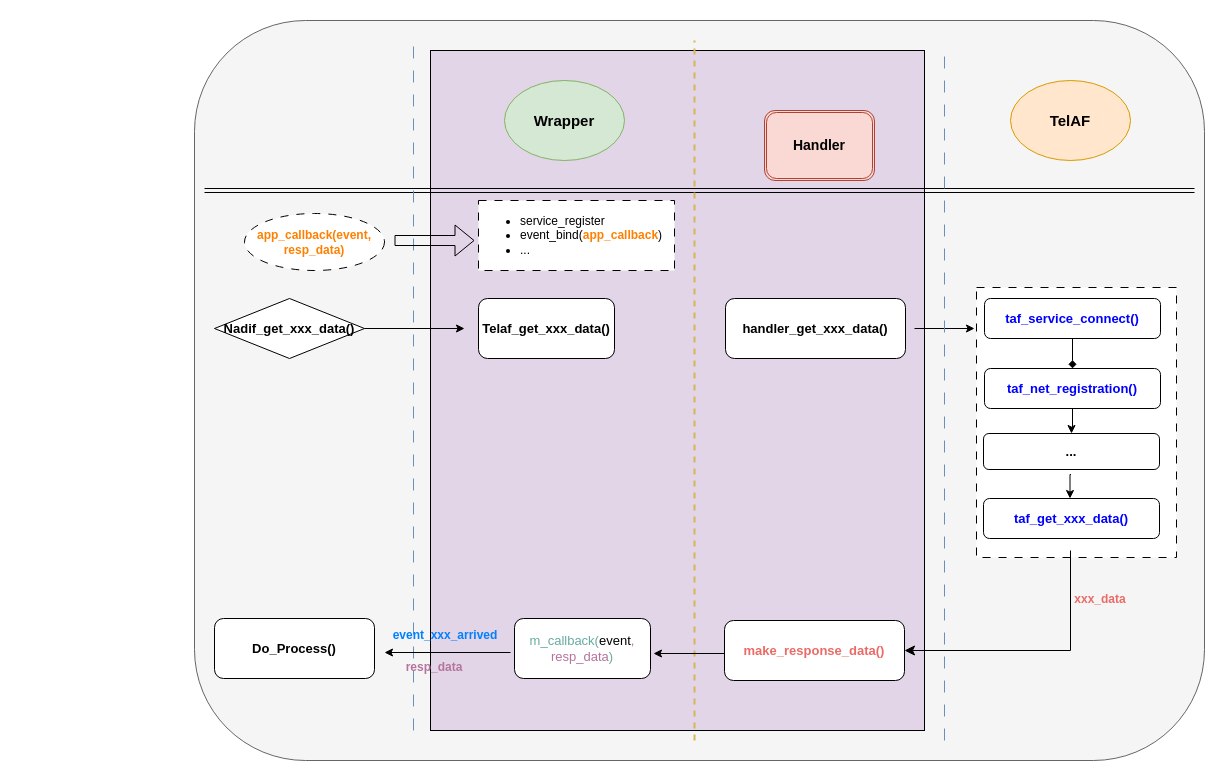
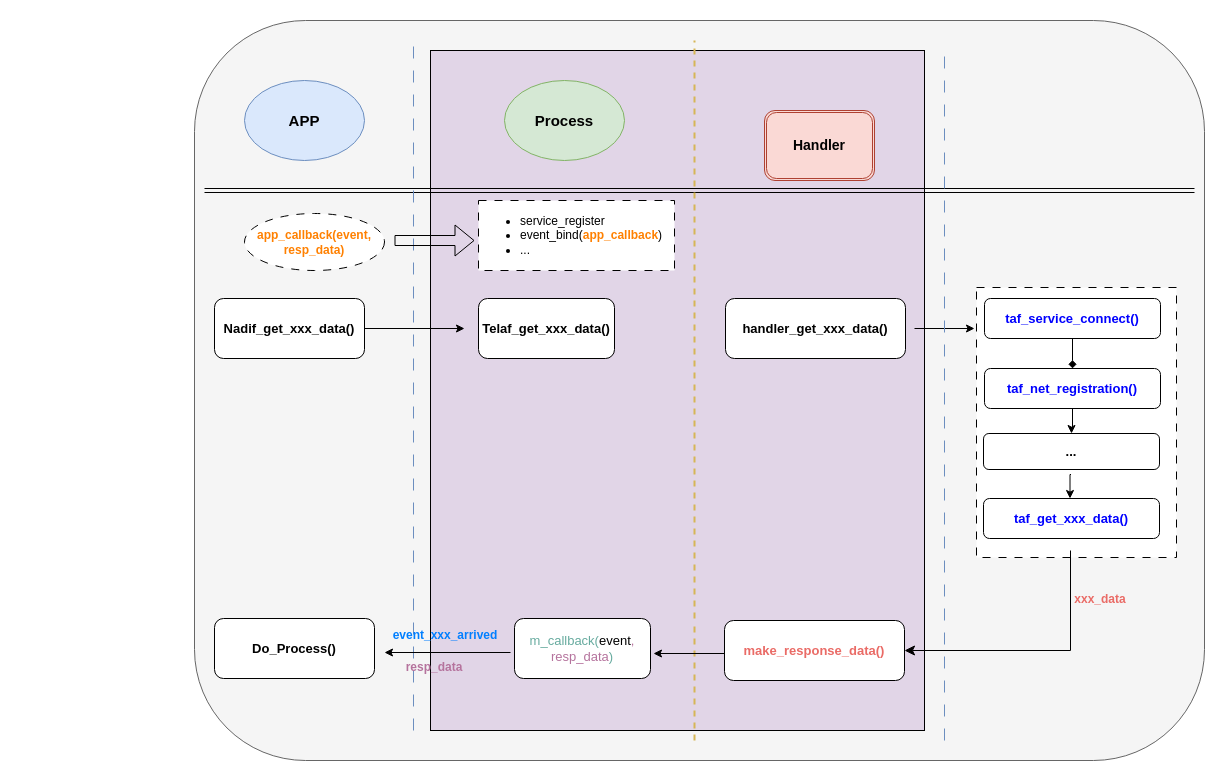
none -> (305, 121)
(565, 121) -> (565, 121)
(1071, 121) -> none
(290, 329) -> (290, 329)
